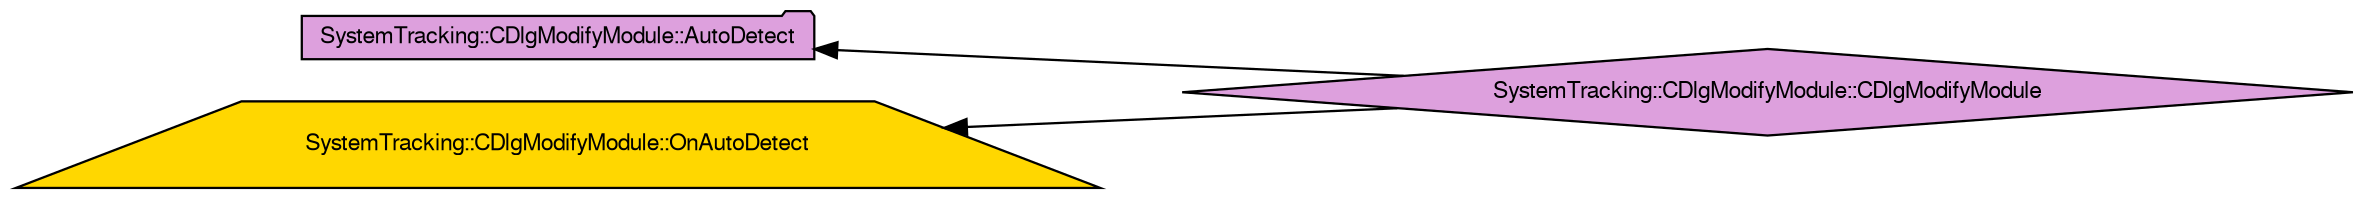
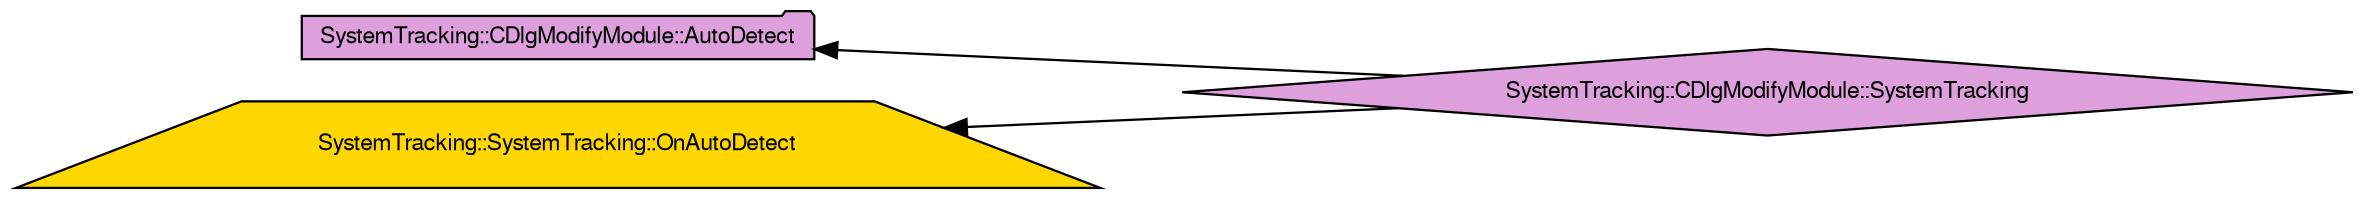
(1768, 92) -> (1768, 92)
(558, 145) -> (558, 145)
